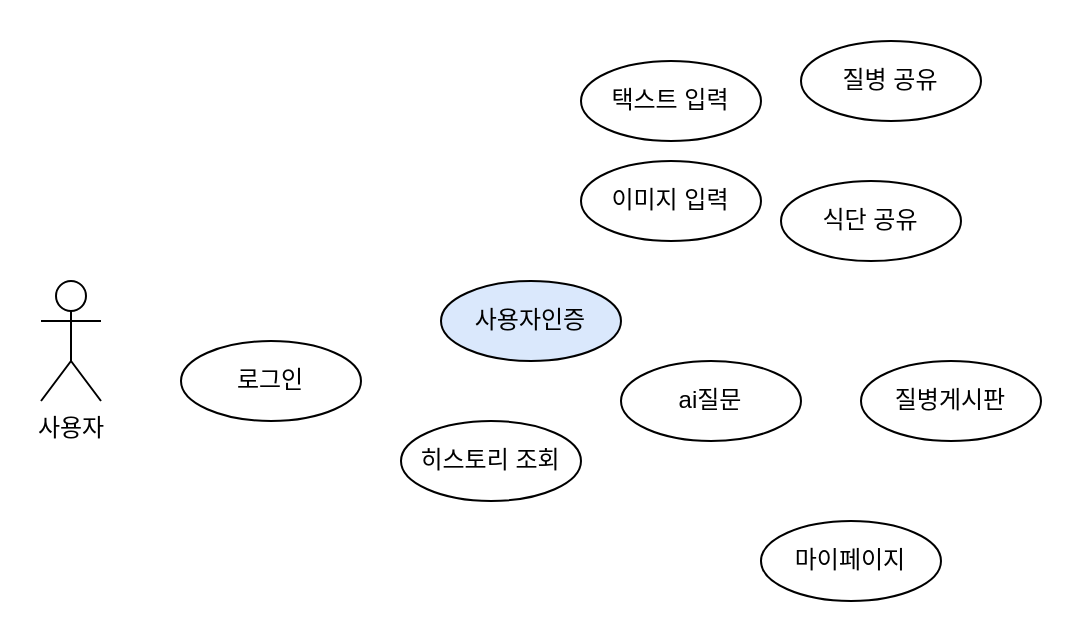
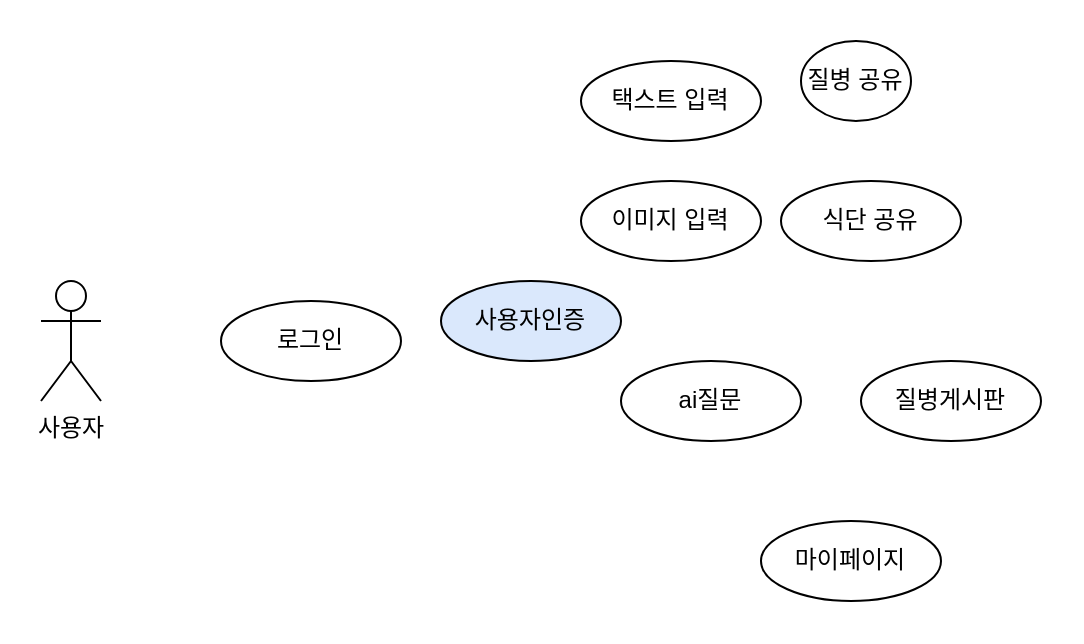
(891, 81) -> (856, 81)
(671, 201) -> (671, 221)
(271, 381) -> (311, 341)
(491, 461) -> none
